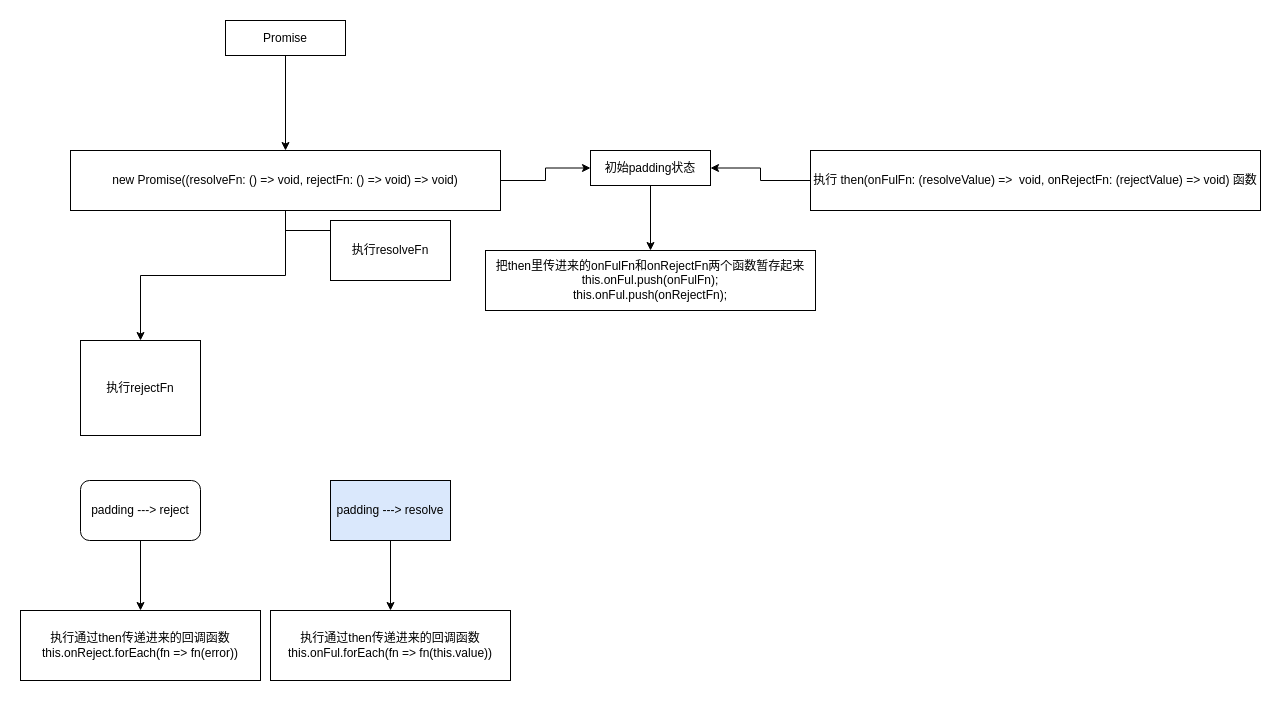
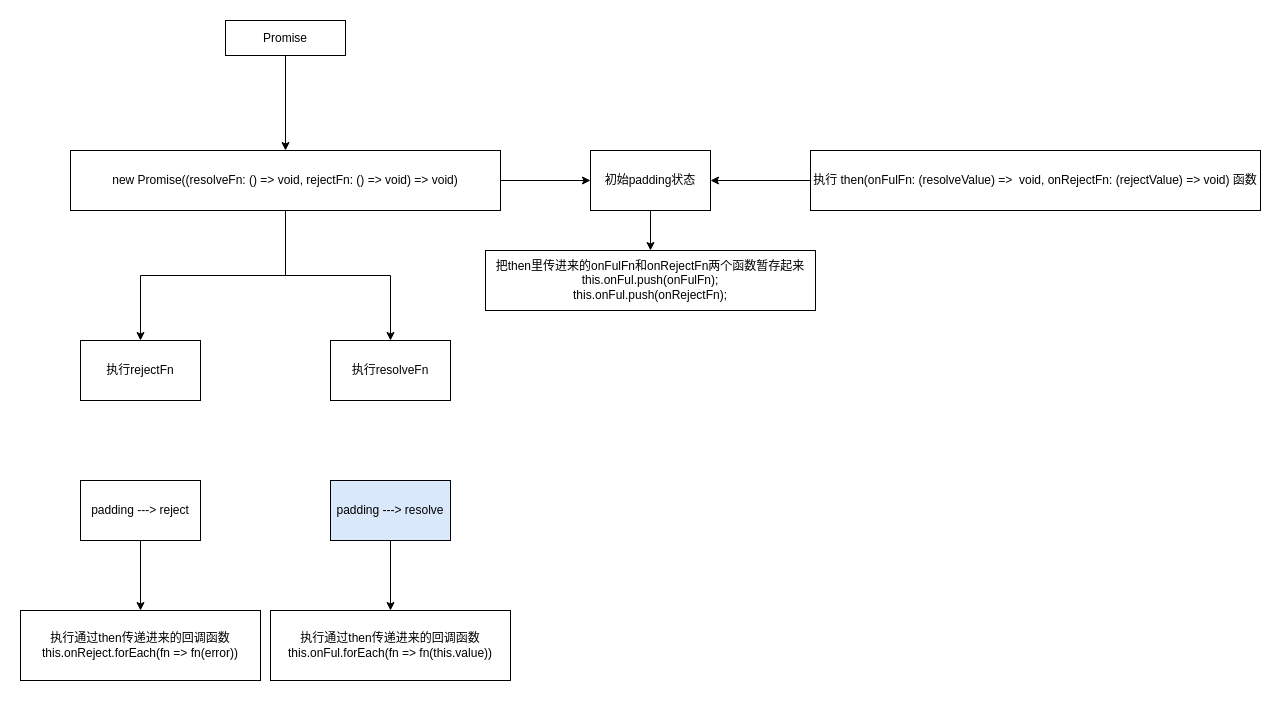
(651, 168) -> (651, 181)
(391, 251) -> (391, 371)
(141, 388) -> (141, 371)
(141, 511) -> (141, 511)
